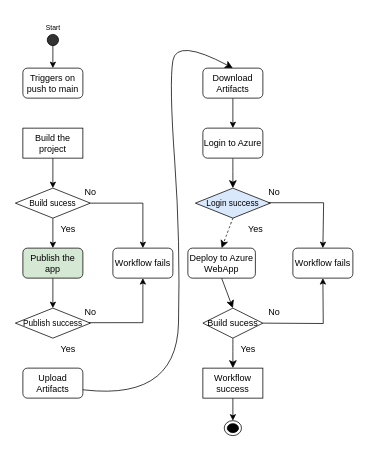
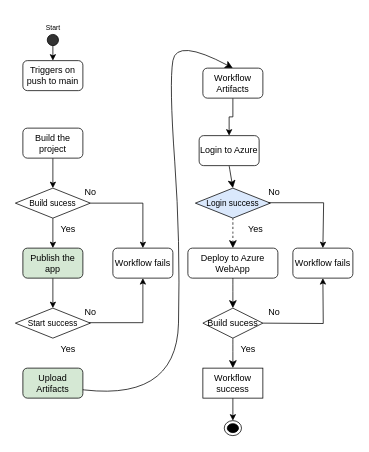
(53, 83) -> (53, 75)
(233, 83) -> (233, 83)
(53, 143) -> (53, 143)
(233, 143) -> (229, 150)
(222, 263) -> (233, 263)
(53, 323) -> (53, 323)
(53, 383) -> (53, 383)
